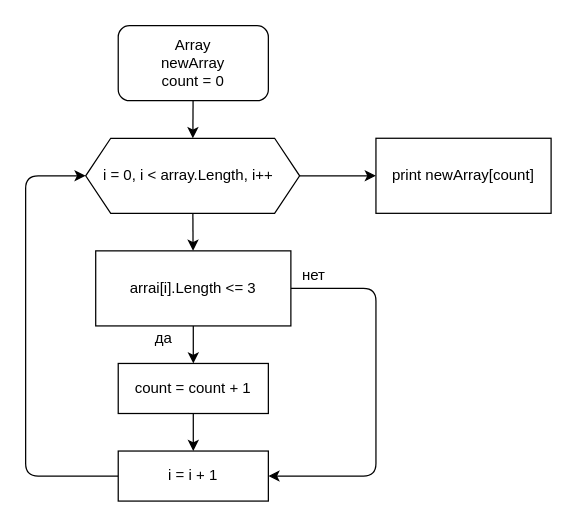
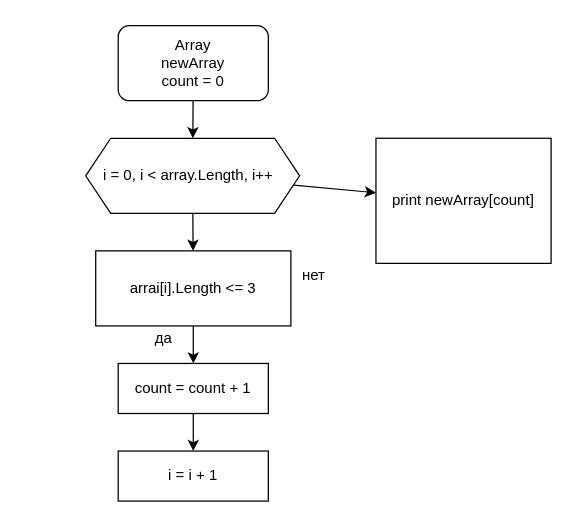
(463, 176) -> (463, 201)
(26, 346) -> none
(376, 389) -> none
